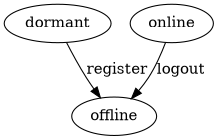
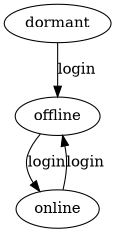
(117, 70) -> (77, 70)
(181, 70) -> (85, 163)
none -> (27, 157)
